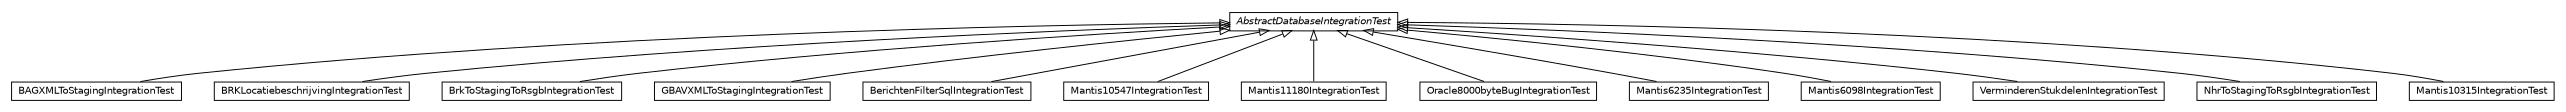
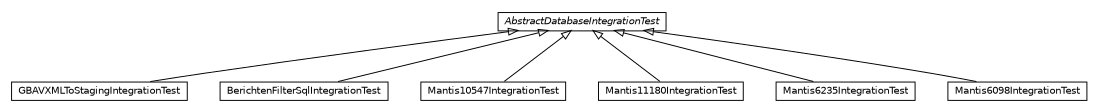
(97, 91) -> none
(312, 91) -> none
(532, 91) -> none
(1508, 91) -> none
(2069, 91) -> none
(2287, 91) -> none
(2482, 91) -> none
